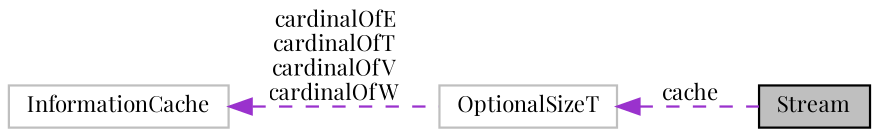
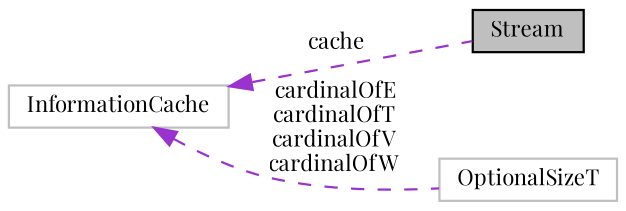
(699, 107) -> (362, 62)
